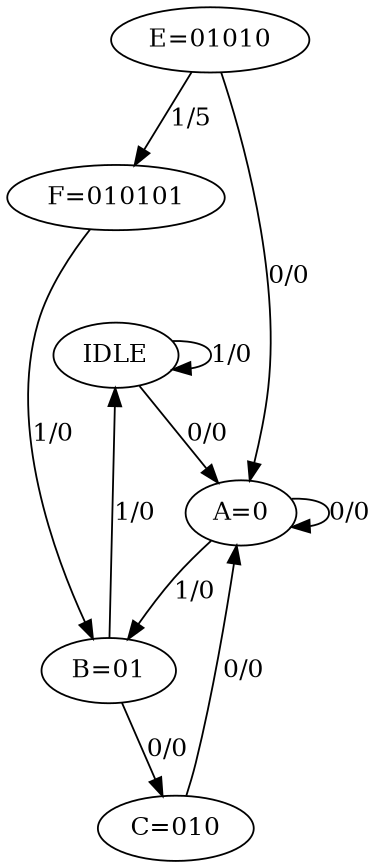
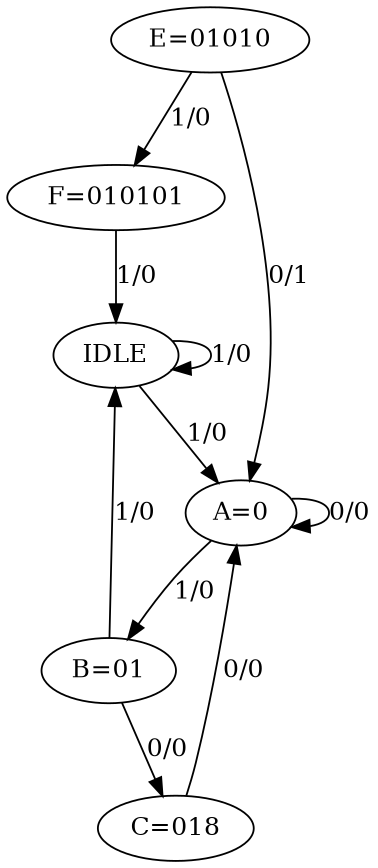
(191, 119) -> (191, 119)
(289, 276) -> (289, 276)
(30, 423) -> (116, 267)
(208, 434) -> (208, 434)
(176, 828) -> (176, 828)
